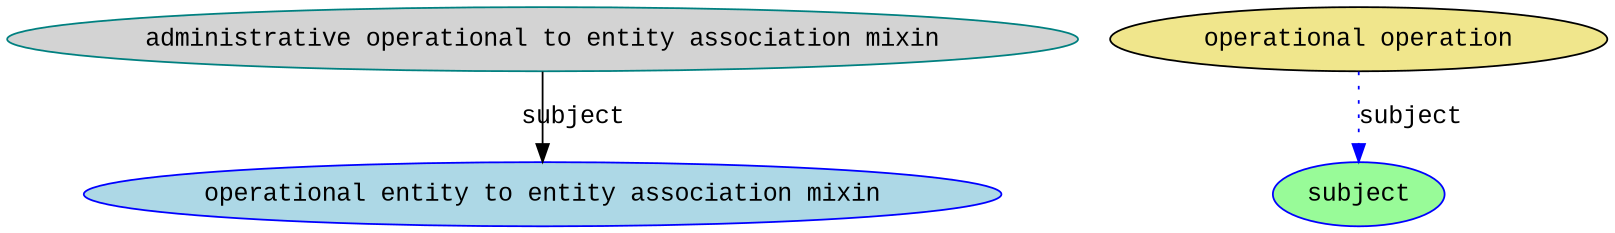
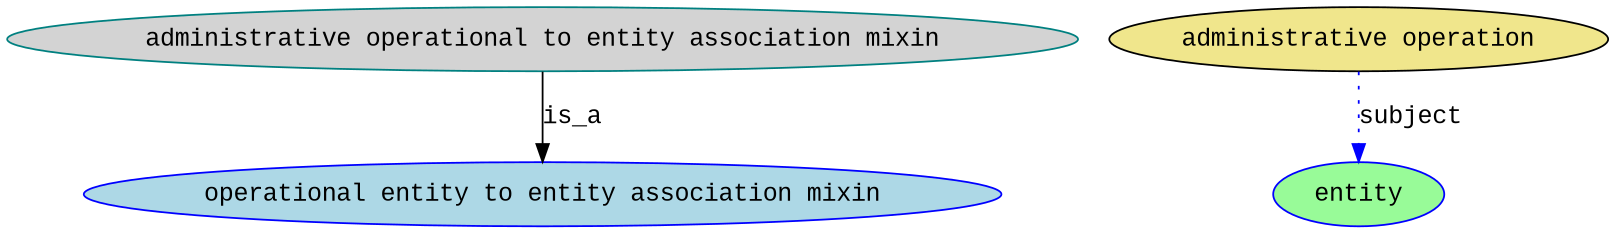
(1359, 39) -> (1359, 39)
(573, 117) -> (573, 117)
(1359, 194) -> (1359, 194)
